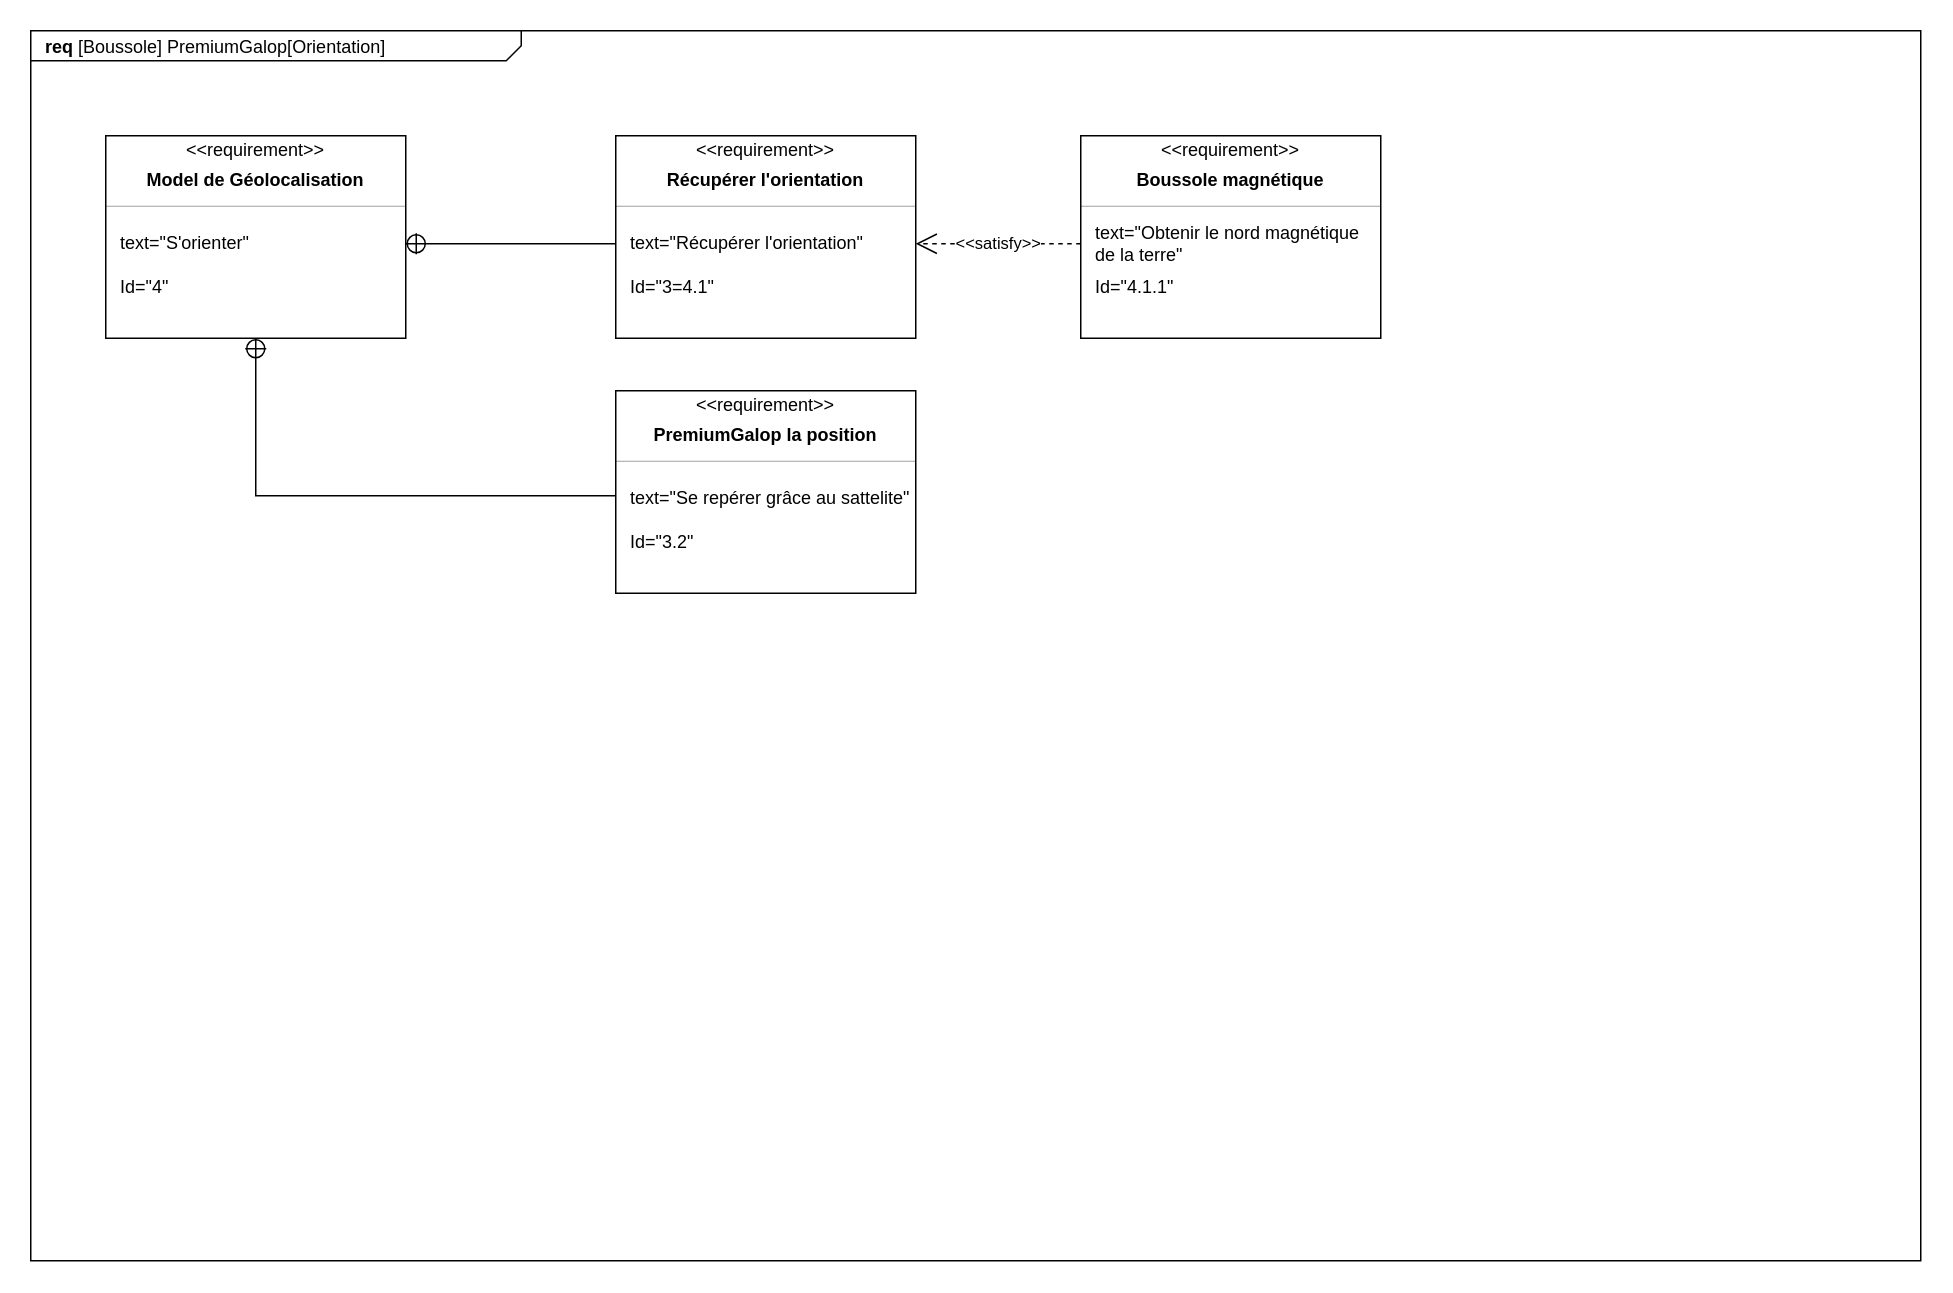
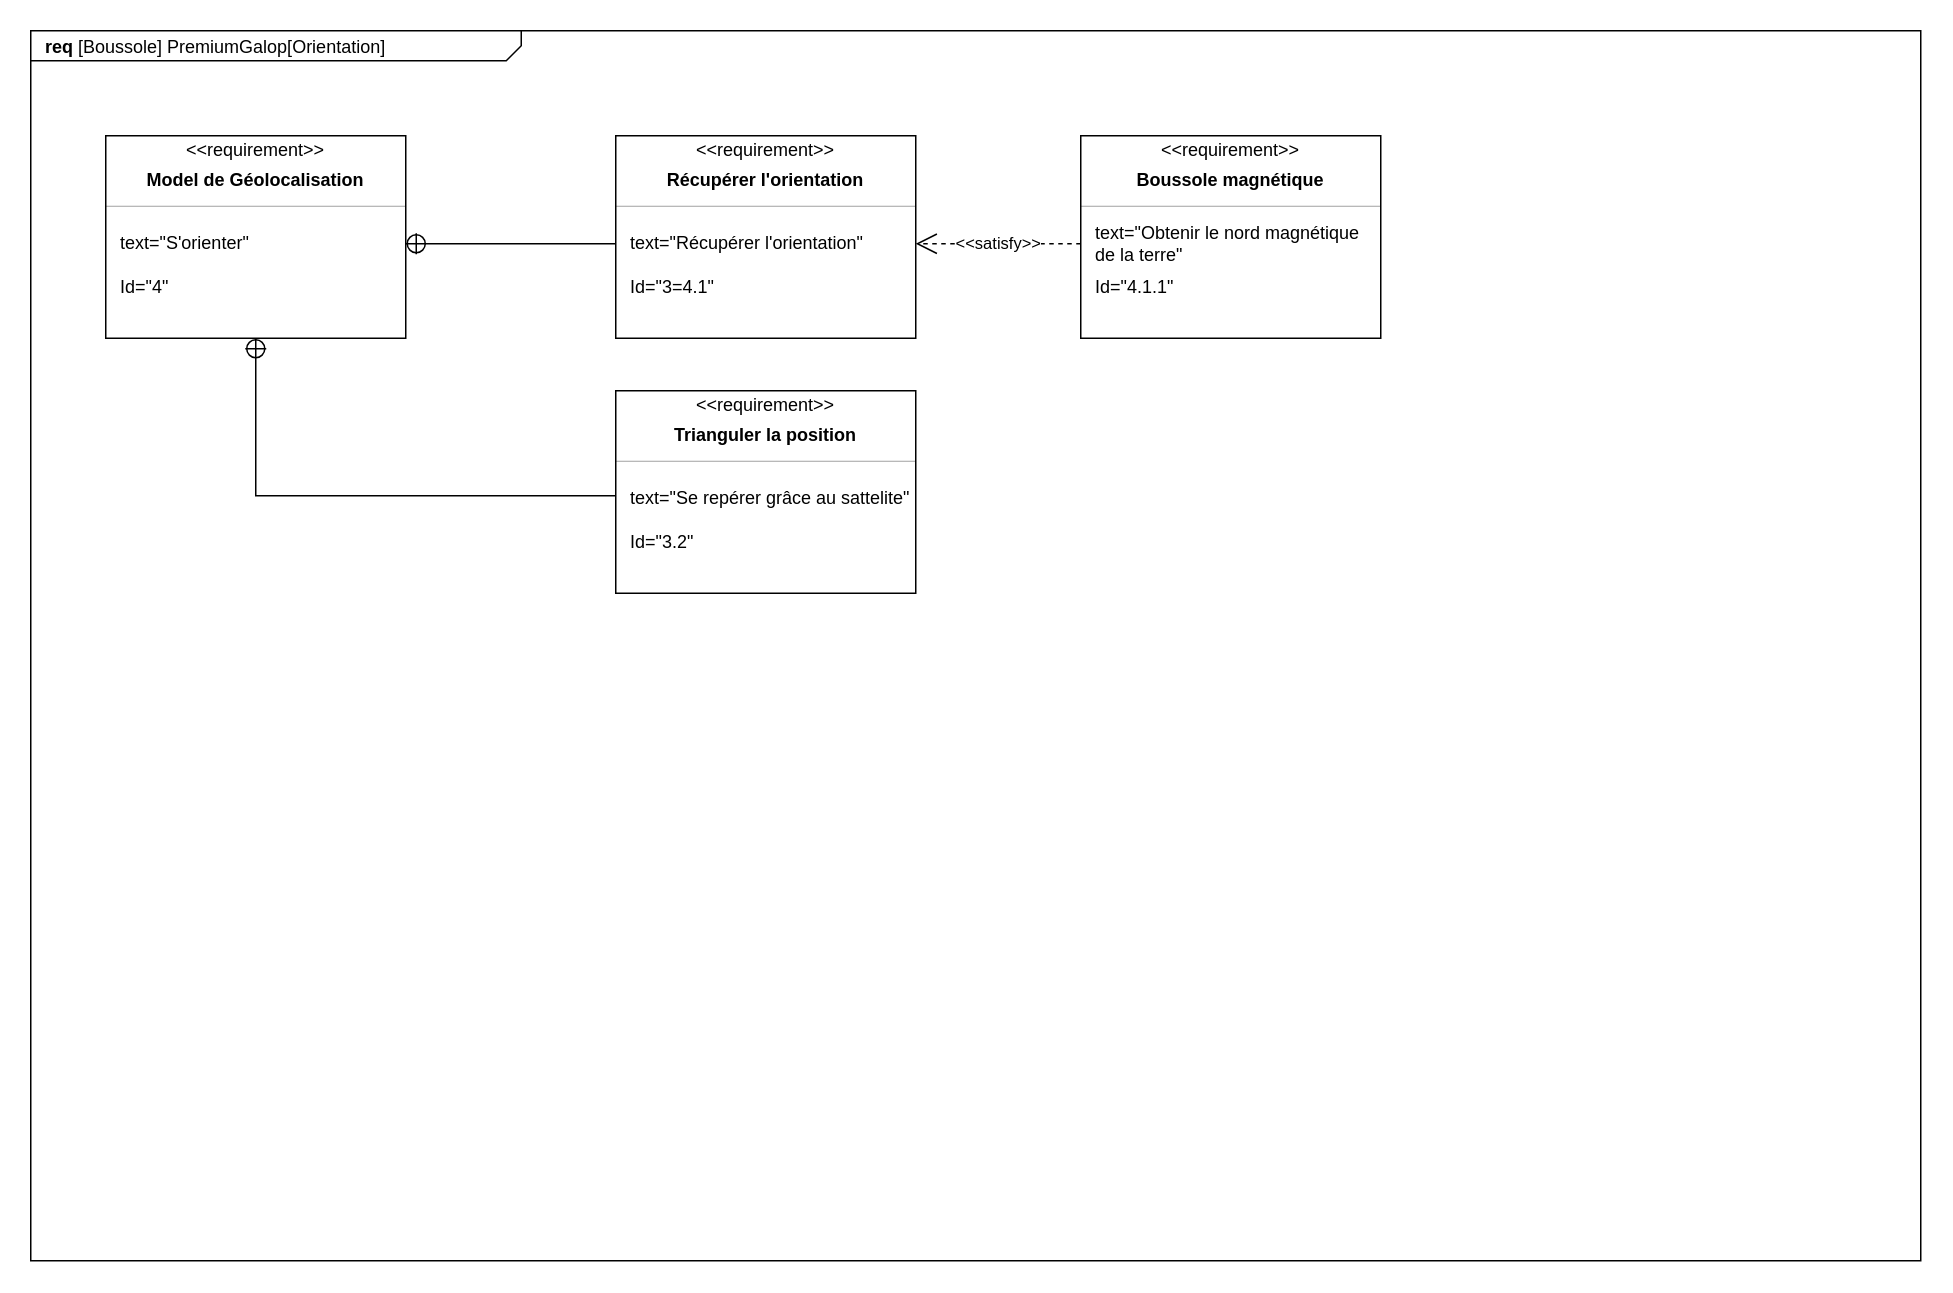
(766, 436) -> (766, 436)
